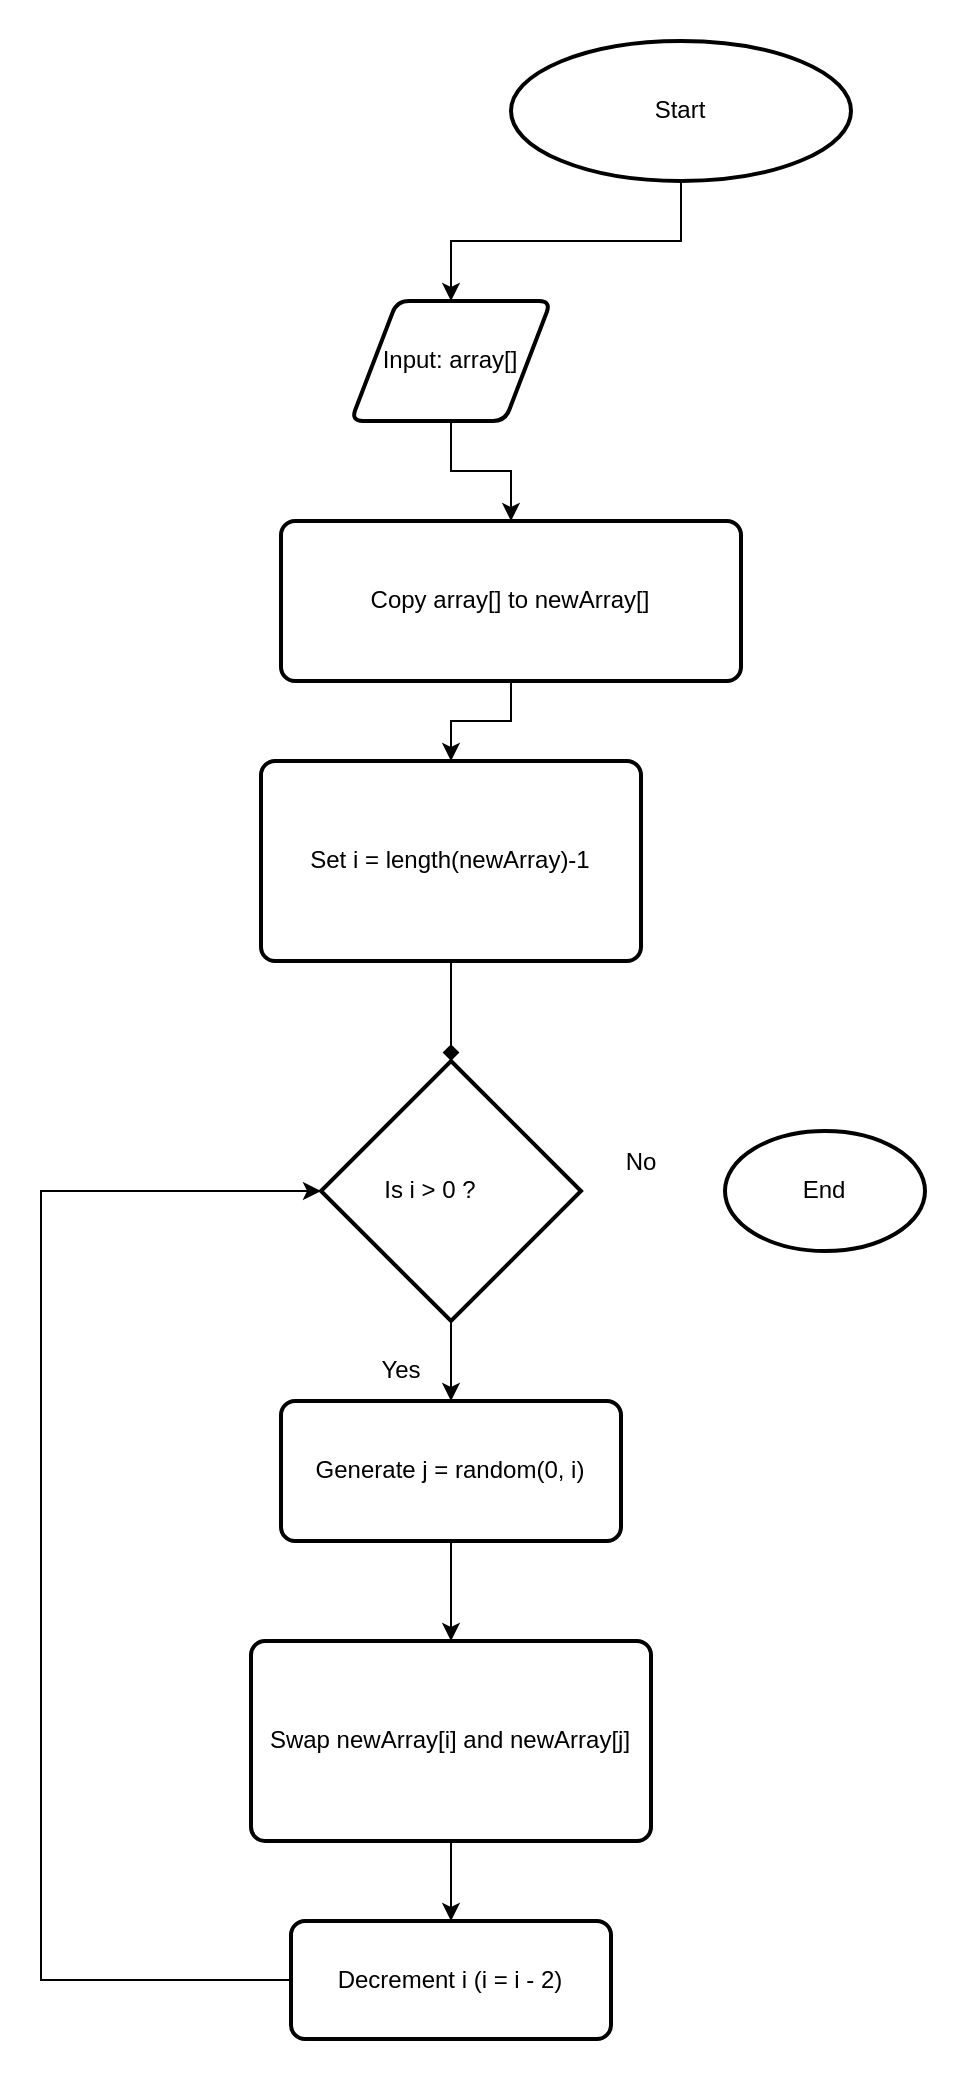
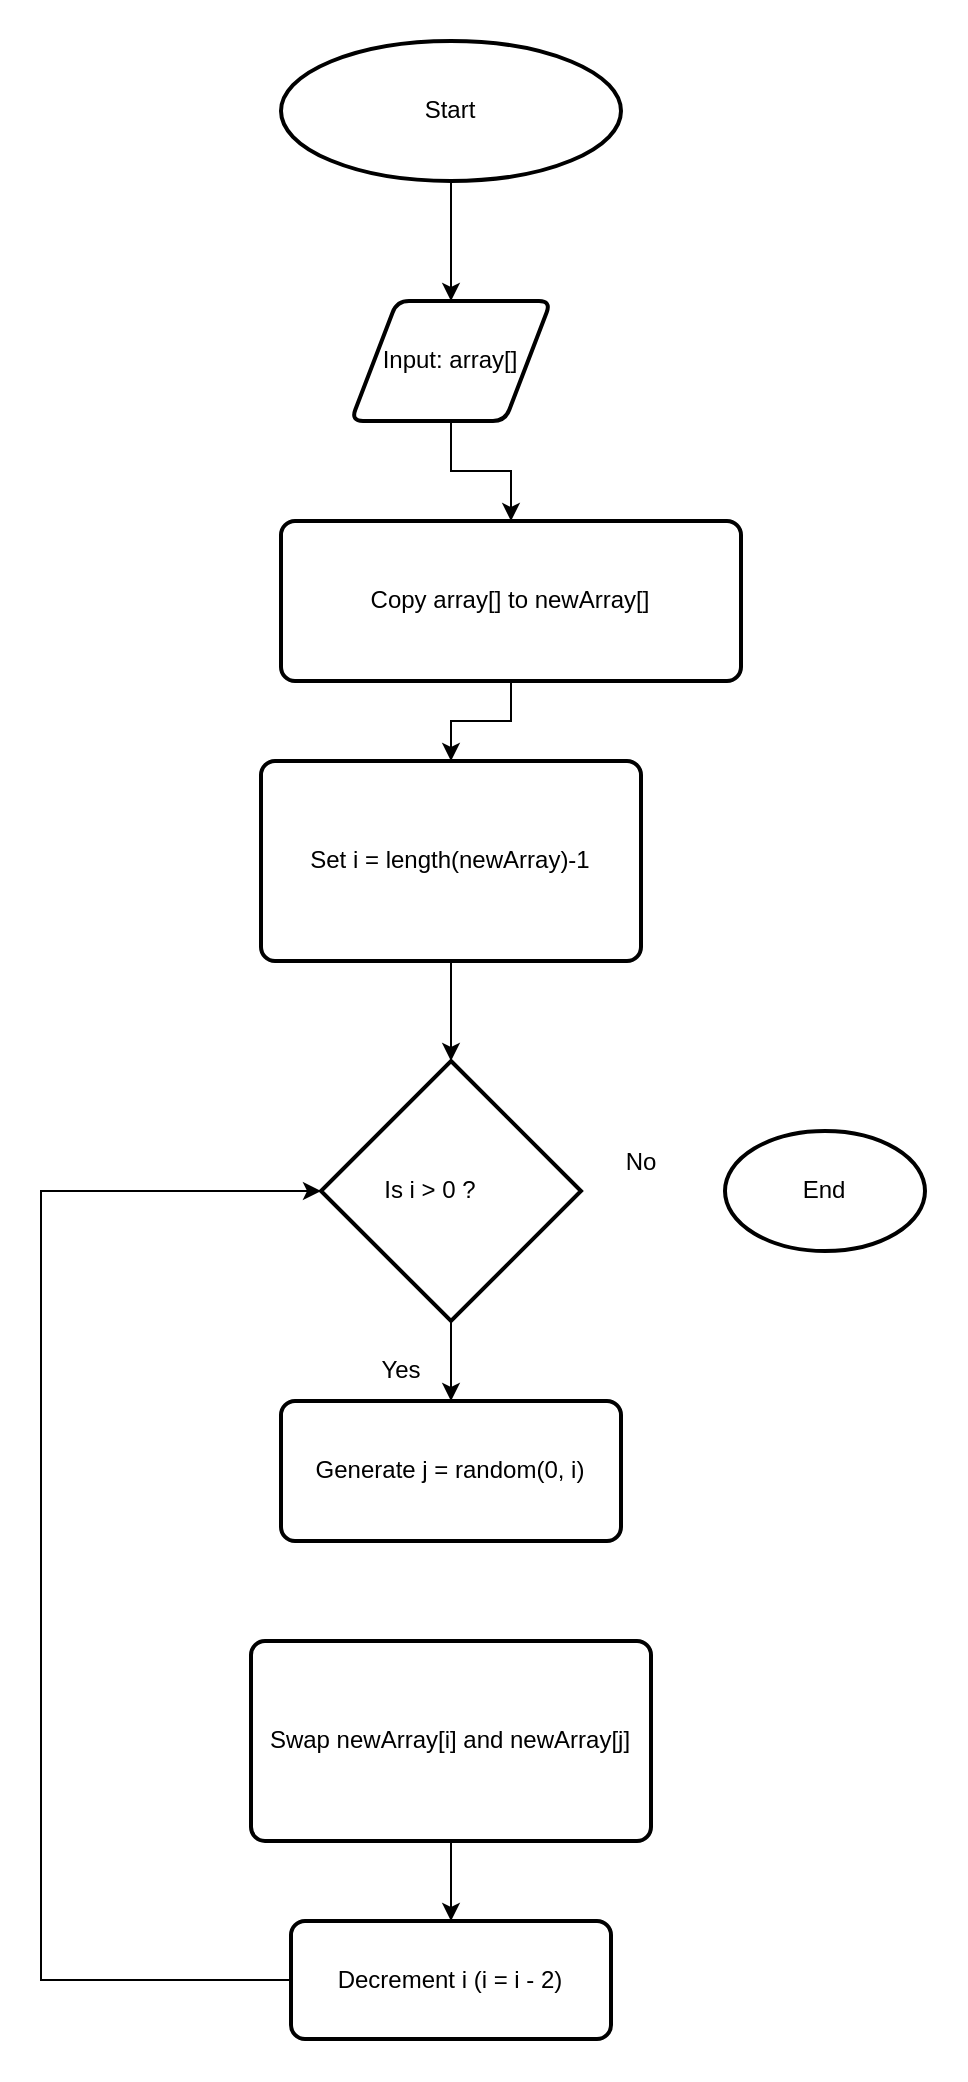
(681, 111) -> (451, 111)
(451, 1045) -> (451, 1046)
(451, 1584) -> none
